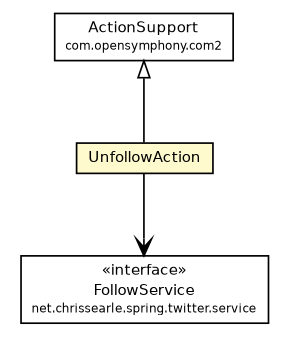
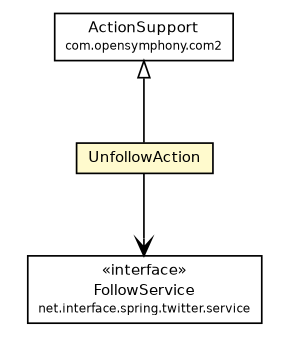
(145, 309) -> (145, 309)
